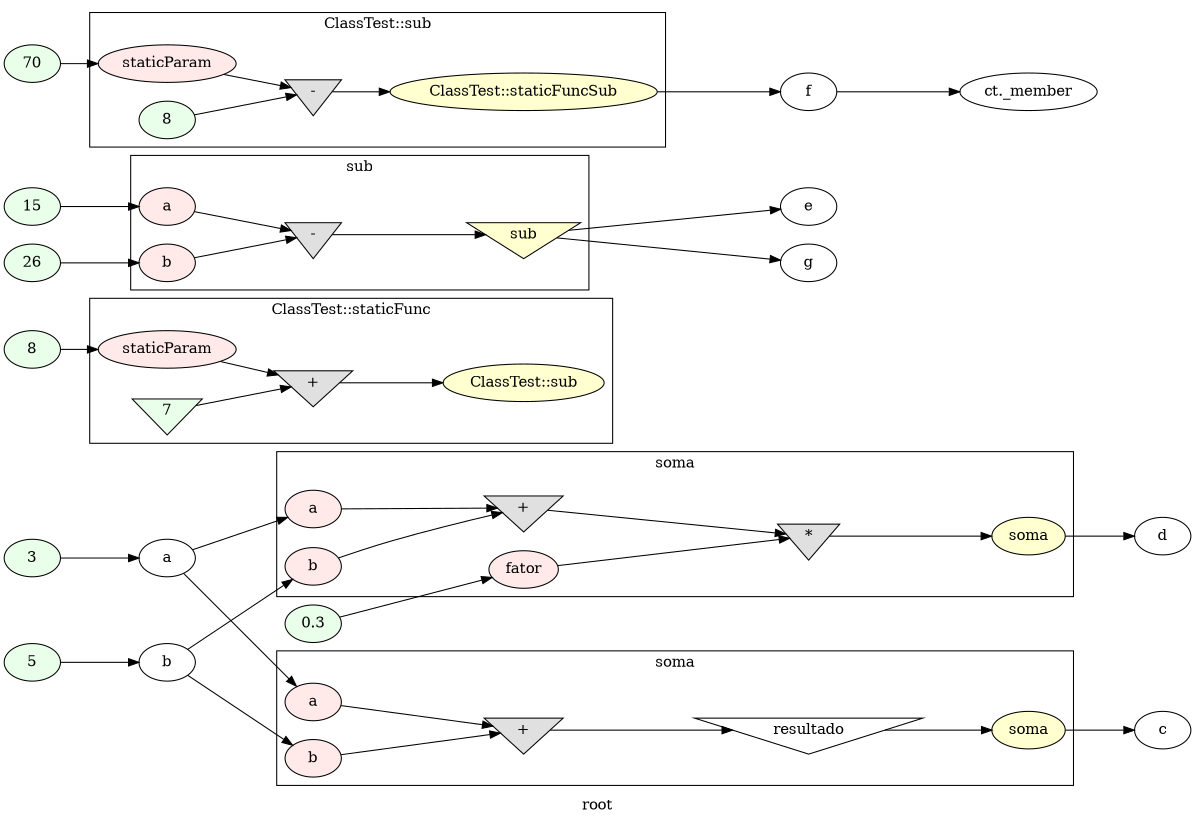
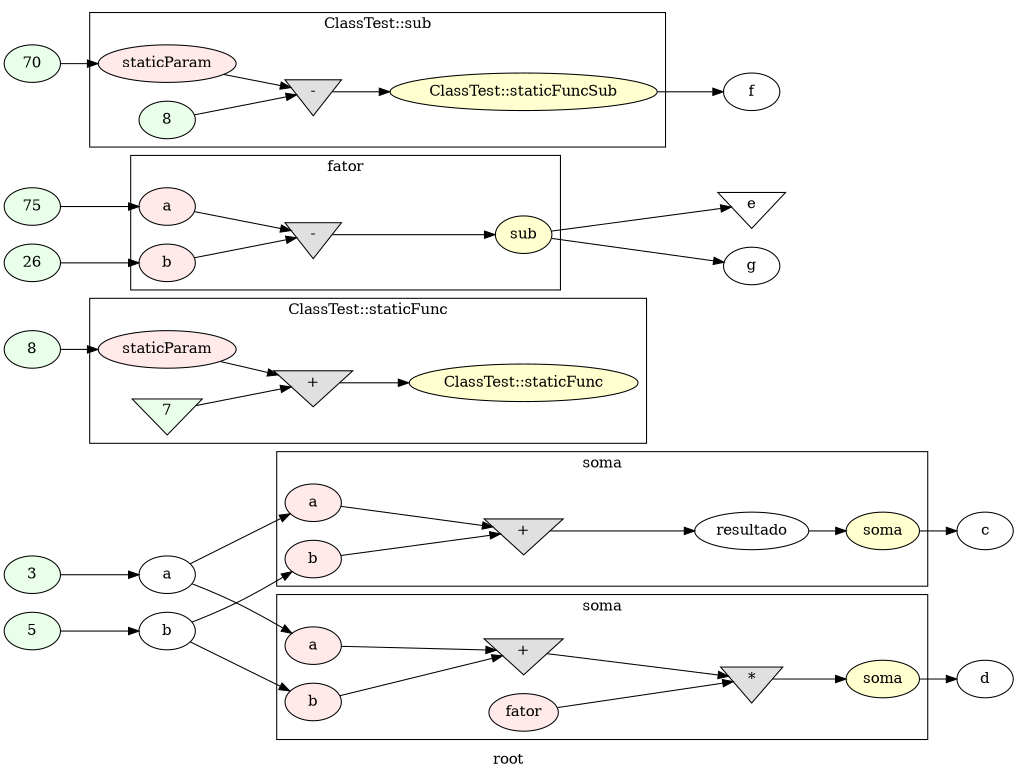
(1029, 92) -> none
(360, 167) -> (346, 167)
(32, 207) -> (32, 207)
(809, 207) -> (752, 204)
(524, 235) -> (524, 235)
(524, 383) -> (524, 383)
(313, 624) -> none
(809, 730) -> (752, 531)
